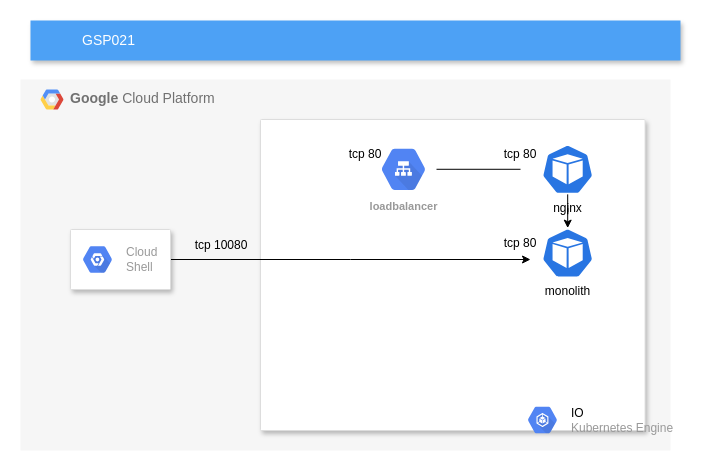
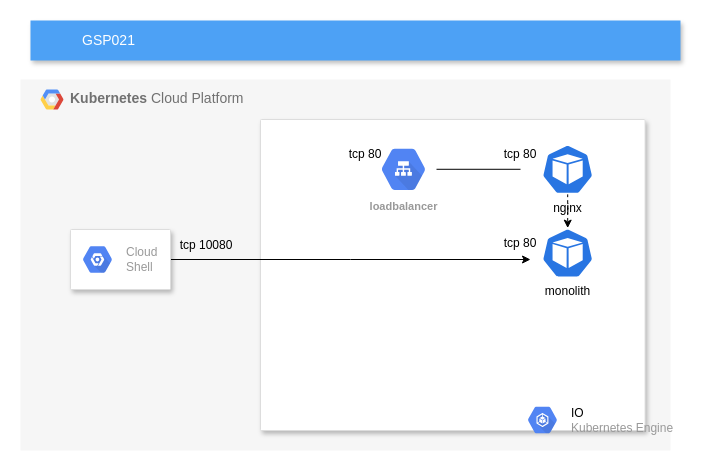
(144, 99) -> (161, 99)
(568, 205) -> (568, 205)
(221, 245) -> (206, 245)
